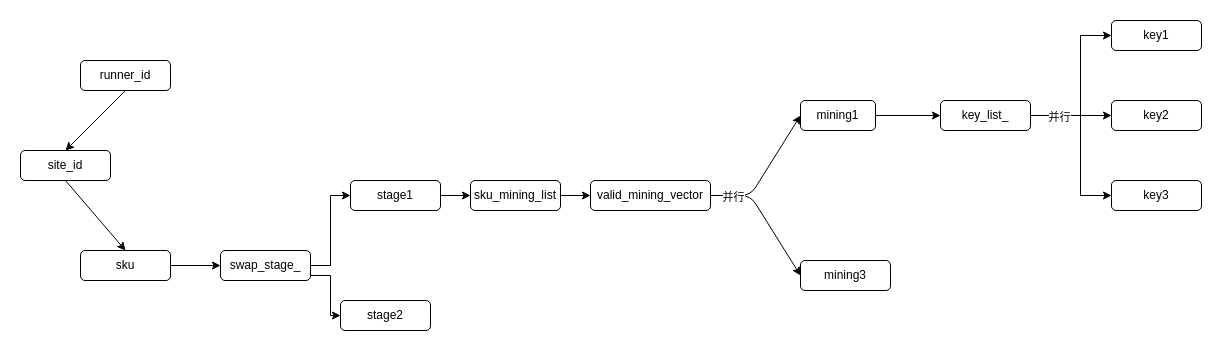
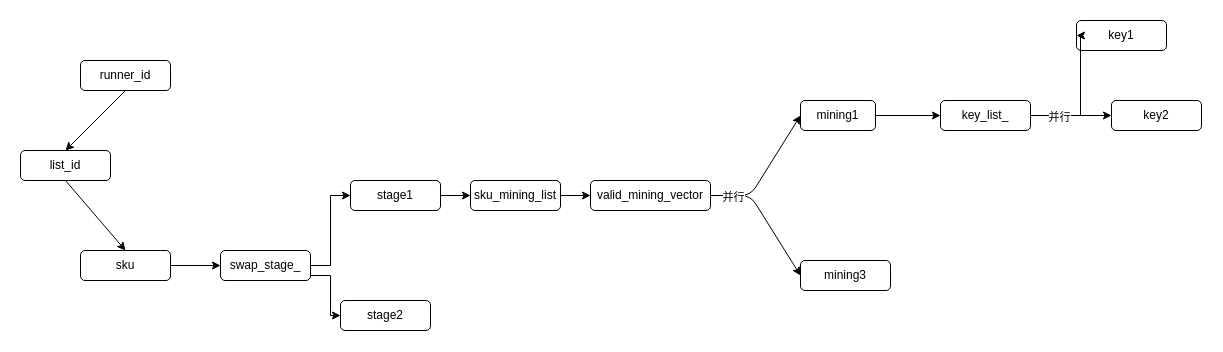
(1157, 36) -> (1122, 36)
(66, 166) -> (66, 166)
(1081, 169) -> none
(1157, 196) -> none
